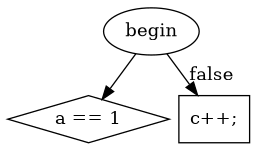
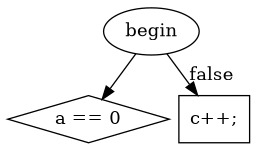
(89, 119) -> (89, 119)
